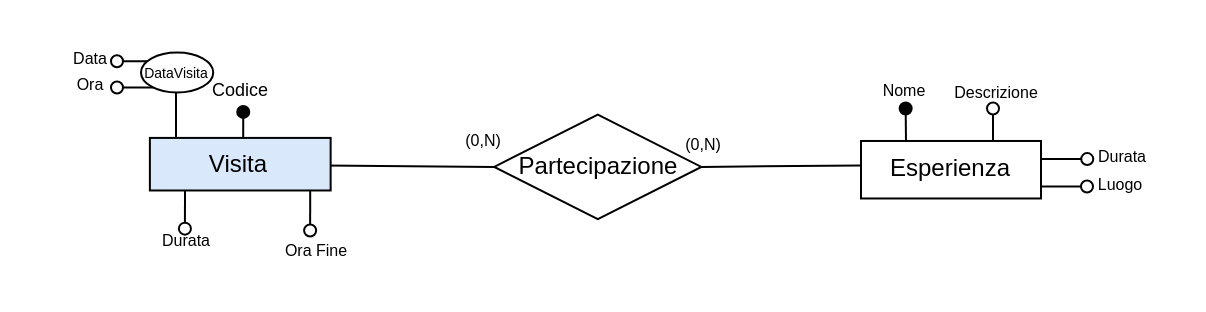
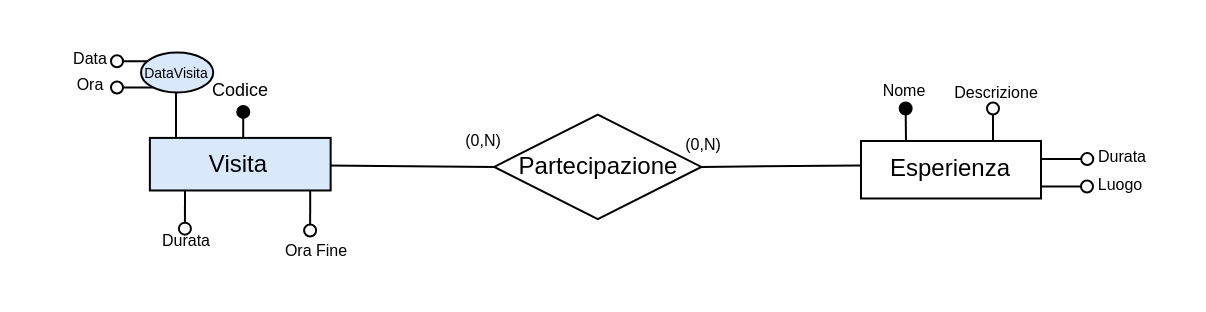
(177, 73) -> (177, 73)
